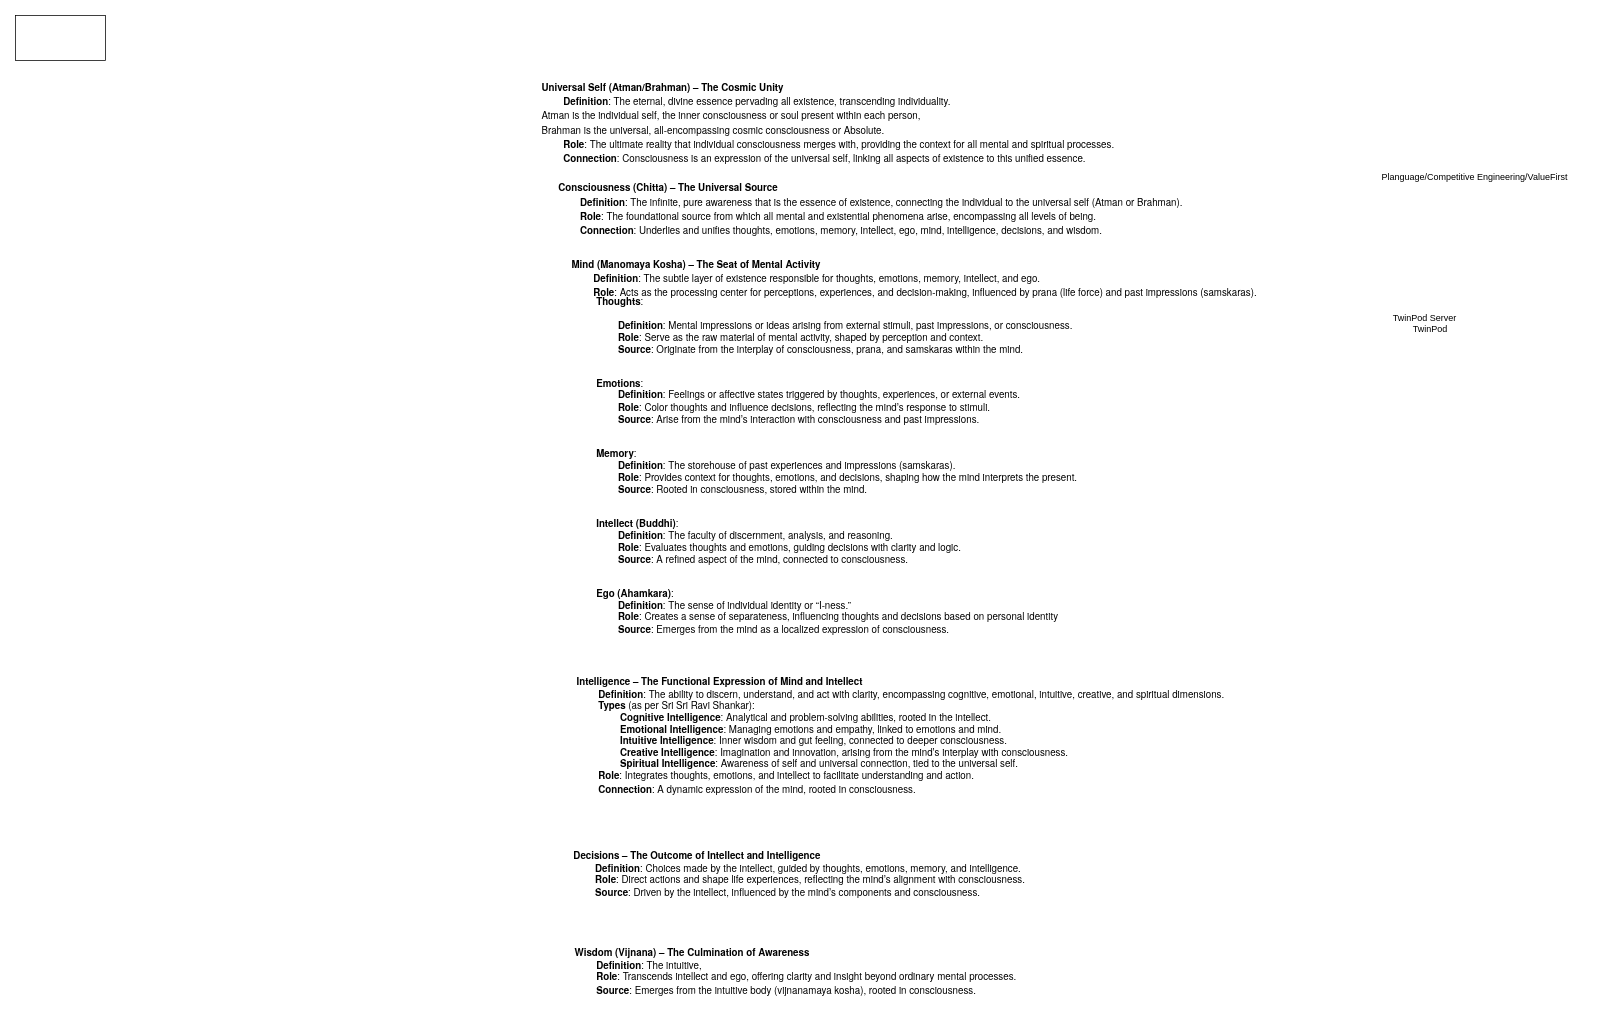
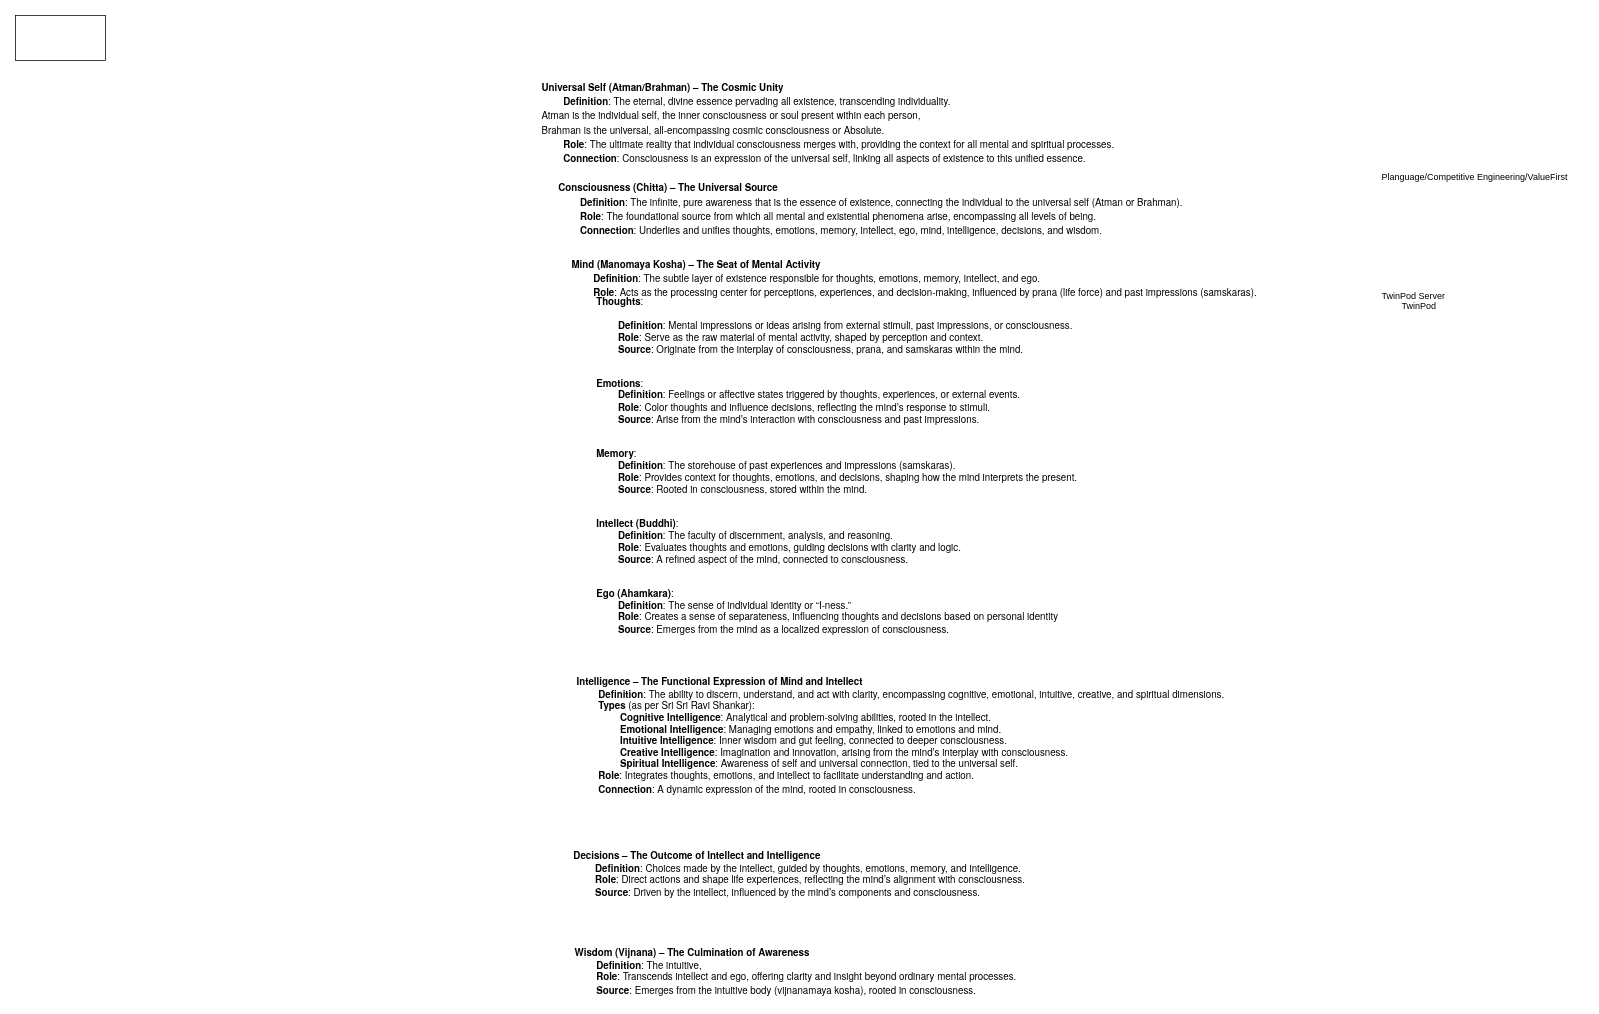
(1433, 334) -> (1422, 312)
